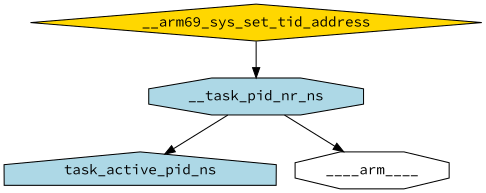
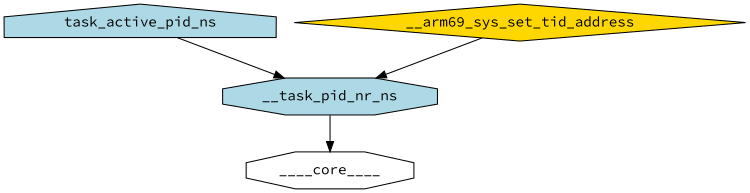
(201, 132) -> (226, 56)
(372, 170) -> (330, 170)
